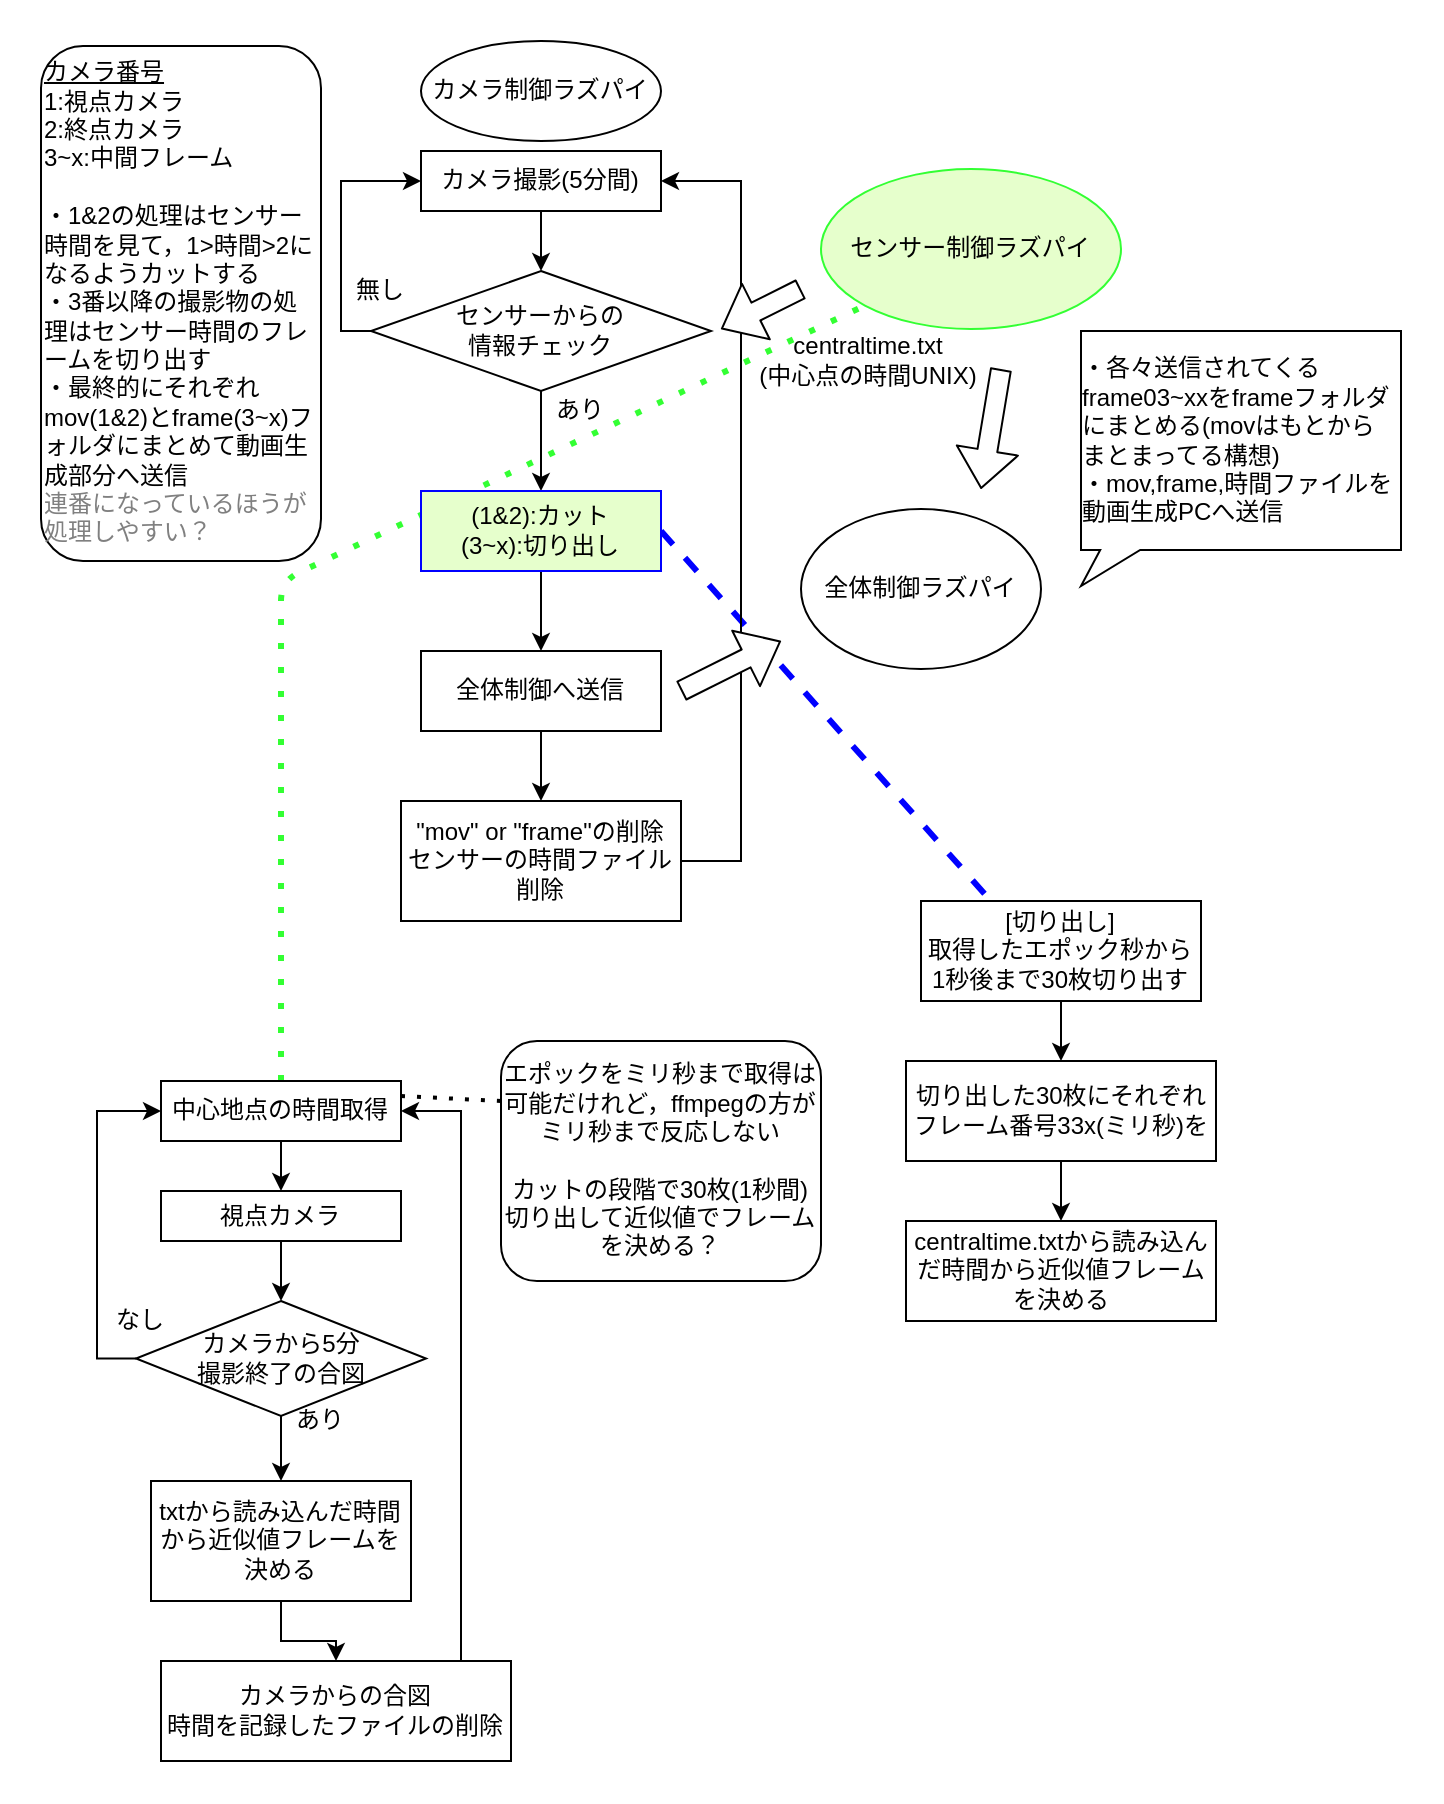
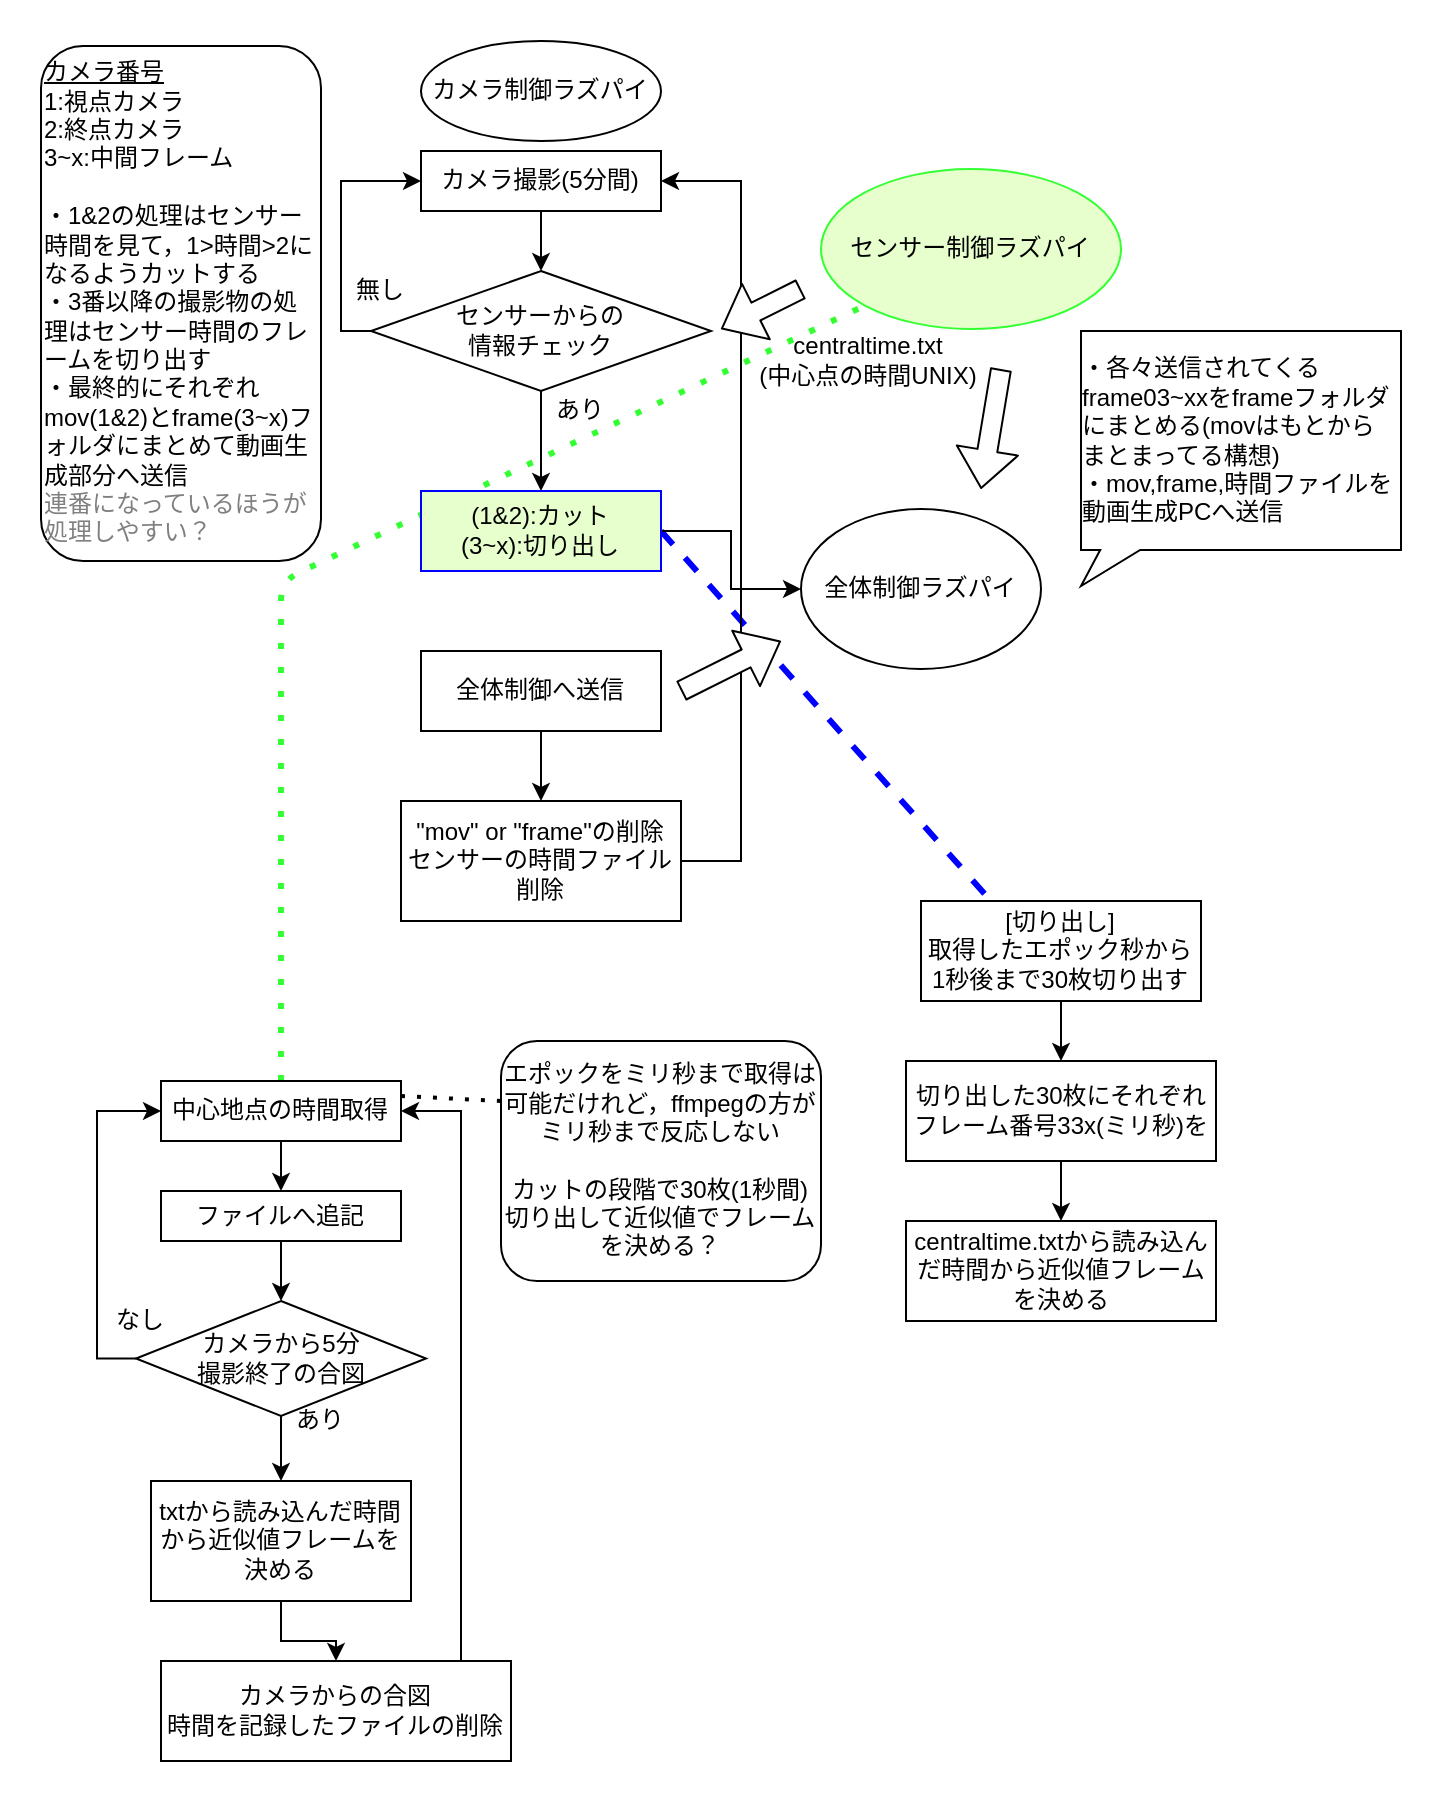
(541, 604) -> (731, 553)
(281, 1217) -> (281, 1217)
